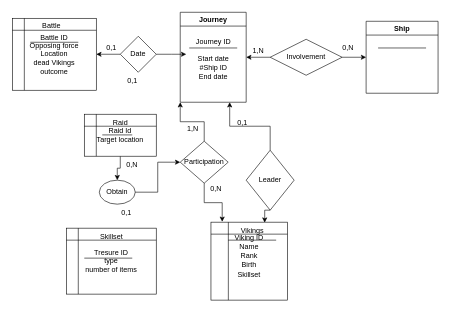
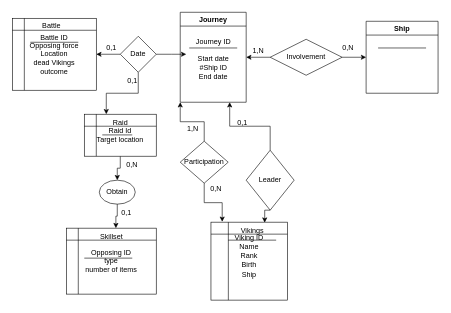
none -> (106, 93)
(158, 192) -> (116, 218)
(111, 261) -> (111, 261)
(249, 261) -> (249, 261)
